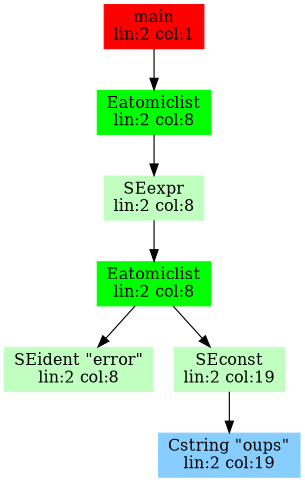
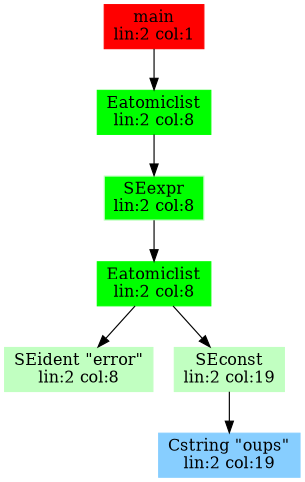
(154, 198) -> (154, 198)
